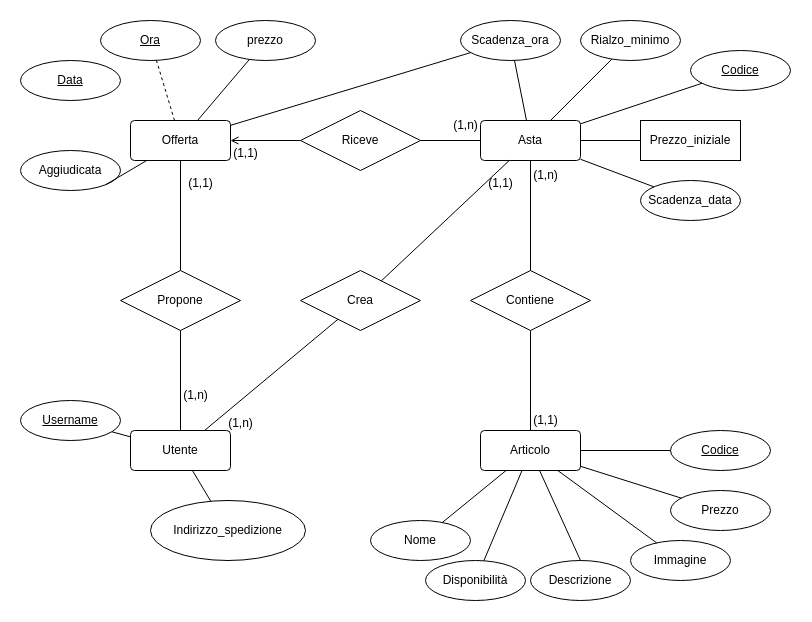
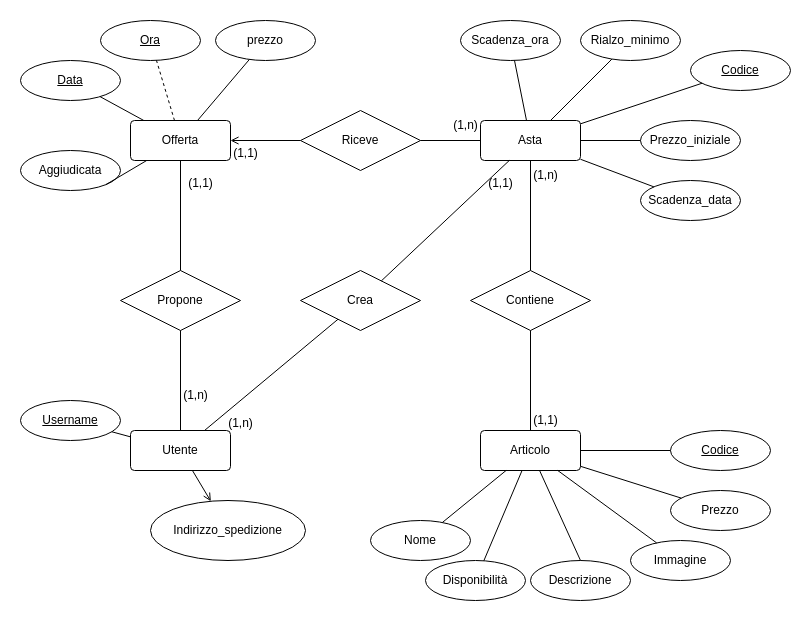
(350, 89) -> (122, 109)
(691, 141) -> (691, 141)
(208, 497) -> (208, 497)
